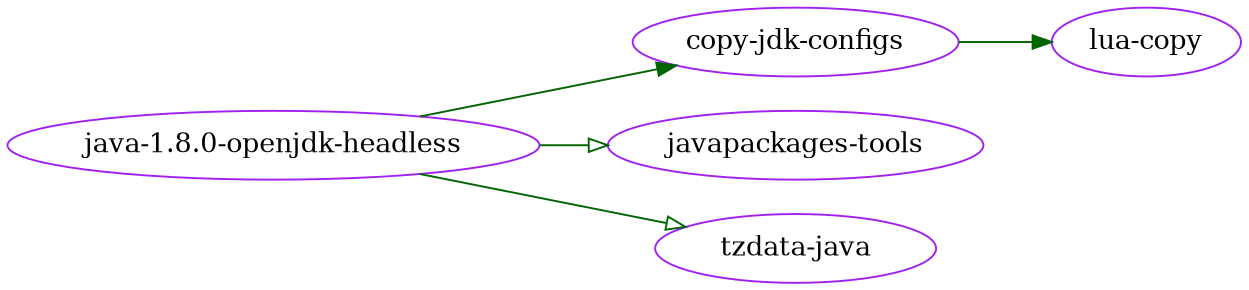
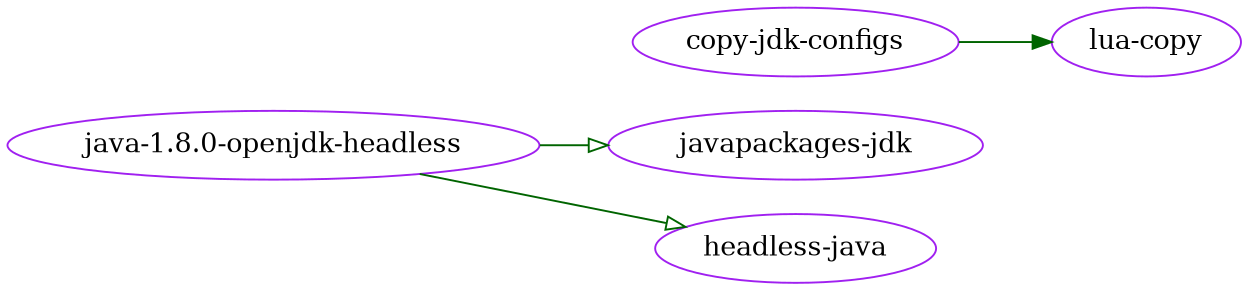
(538, 93) -> none
(796, 145) -> (796, 145)
(796, 248) -> (796, 248)
